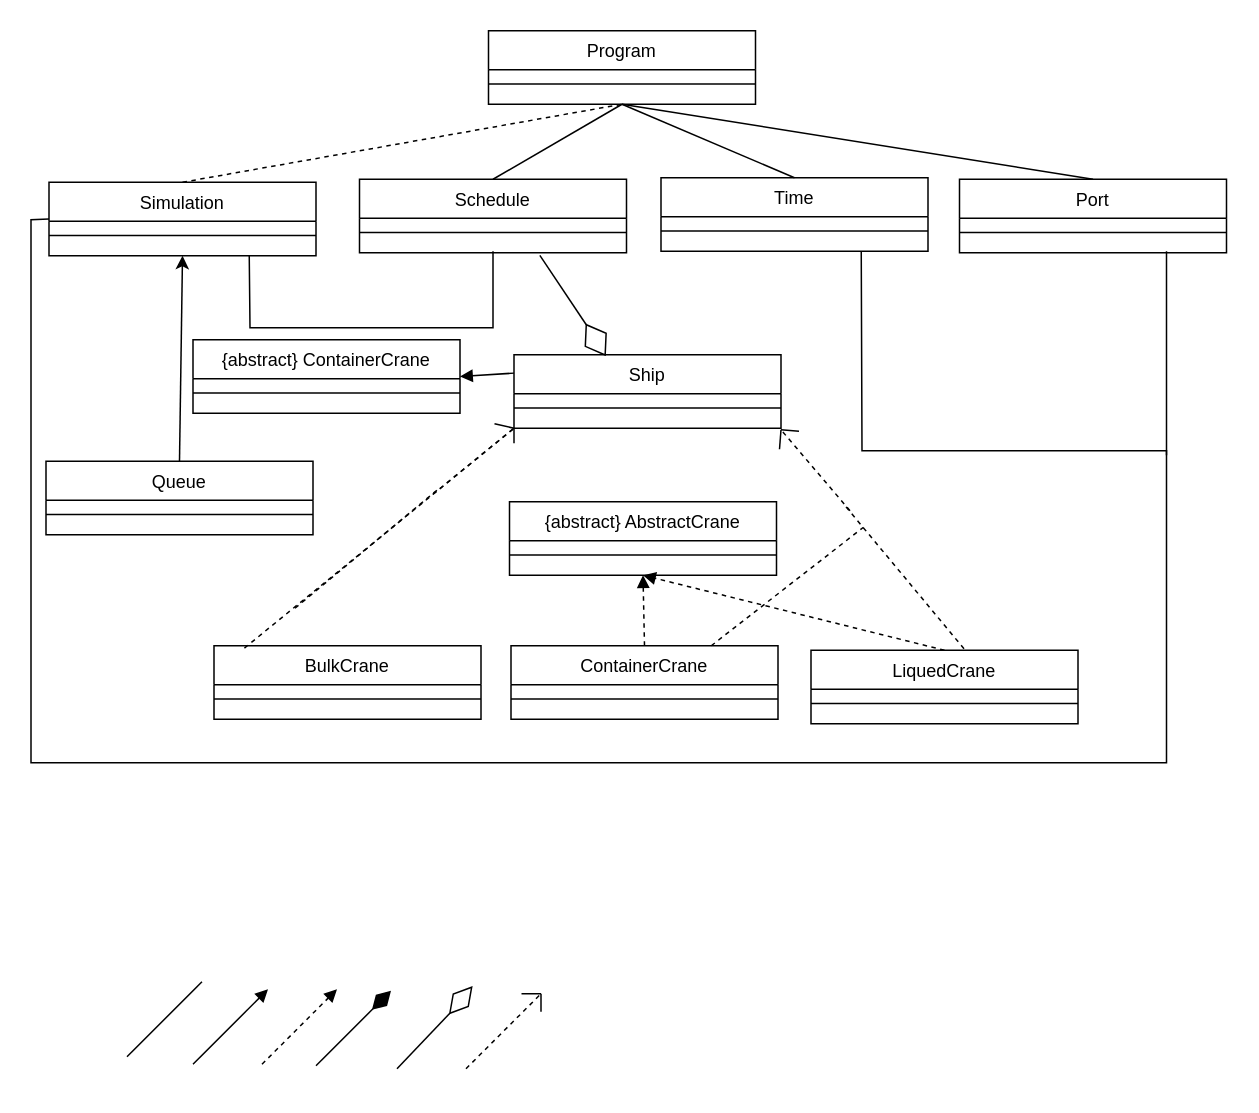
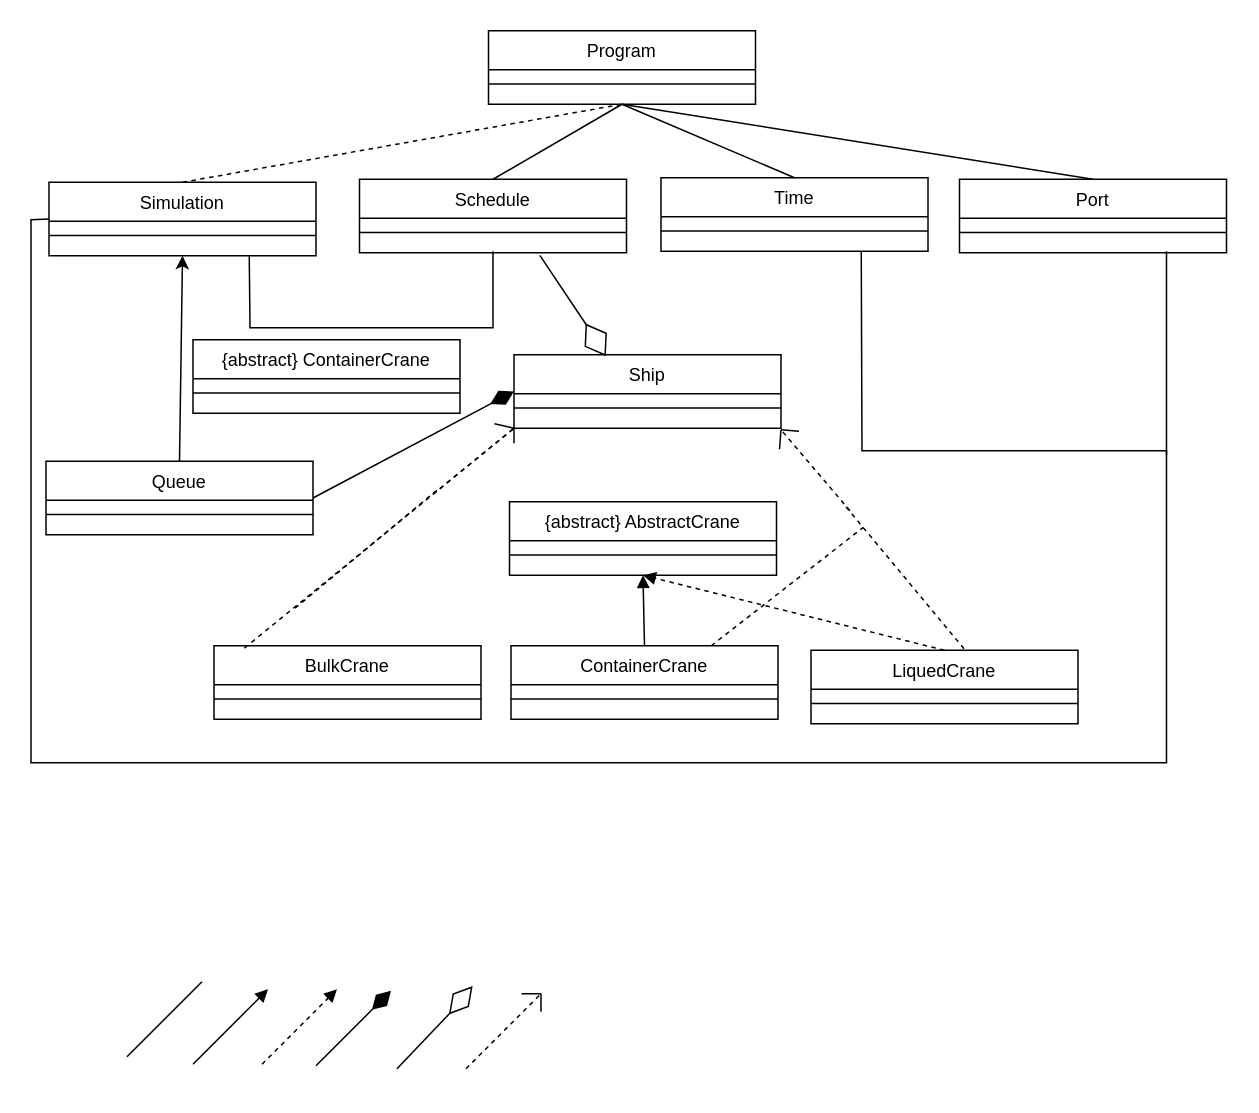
(493, 374) -> none
none -> (402, 451)
(644, 617) -> (644, 617)
